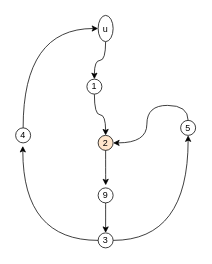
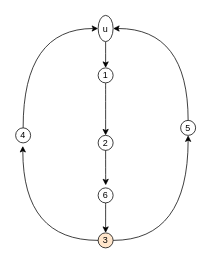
(94, 87) -> (105, 75)
(147, 118) -> (172, 54)
(105, 143) -> (105, 143)
(105, 195) -> (105, 195)
(105, 240) -> (105, 240)
